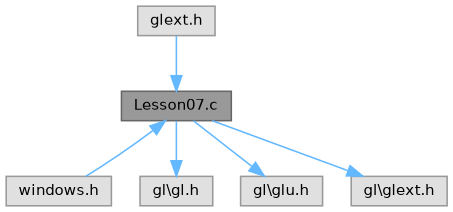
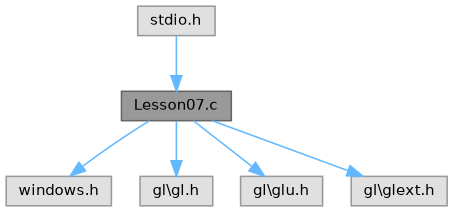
(176, 21) -> (176, 21)
(120, 154) -> (116, 143)
